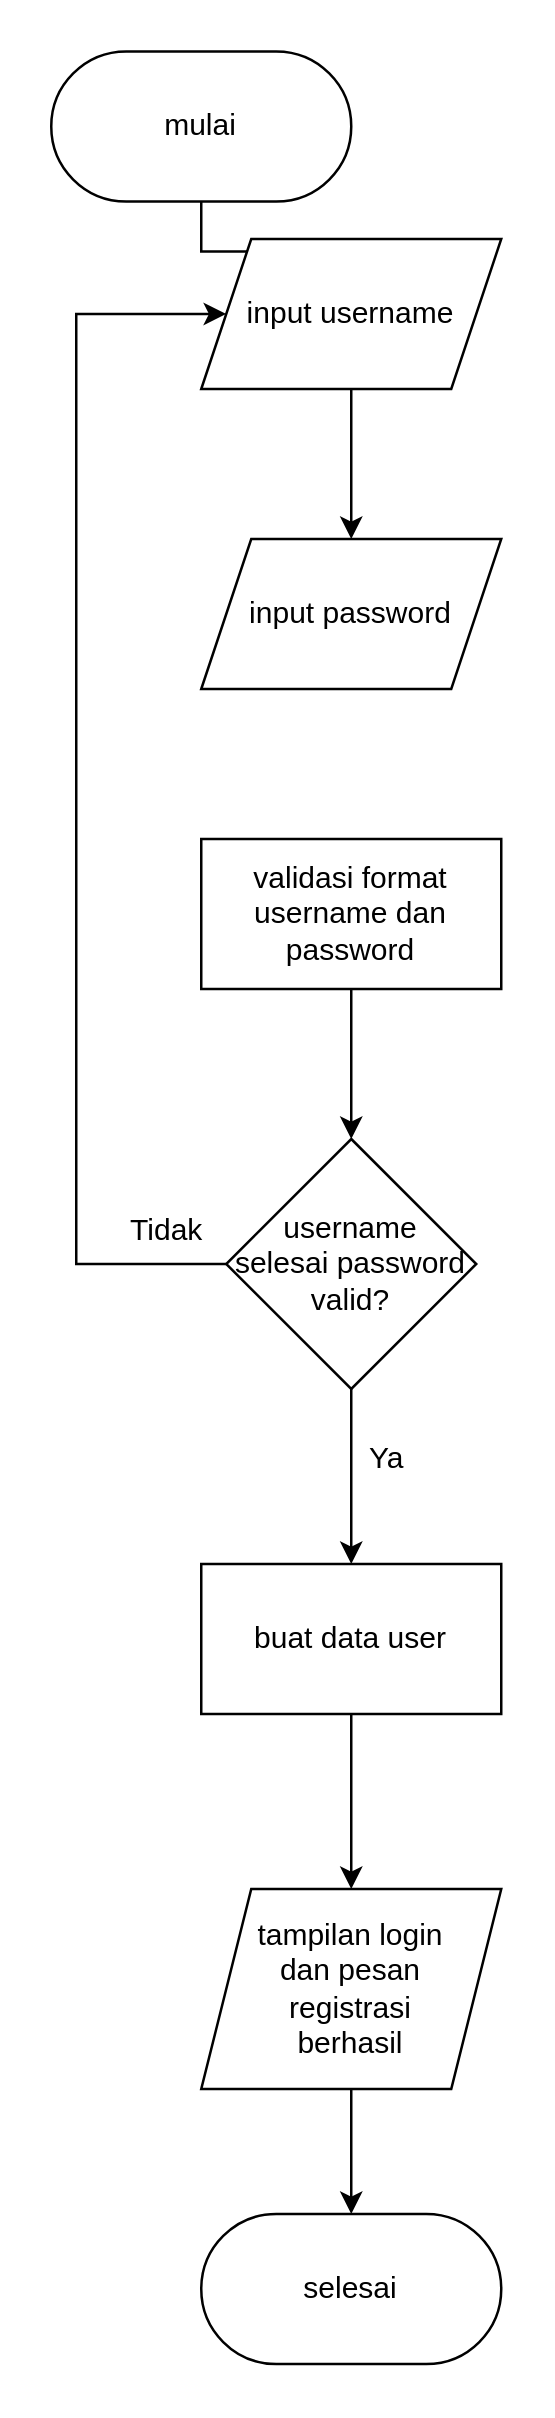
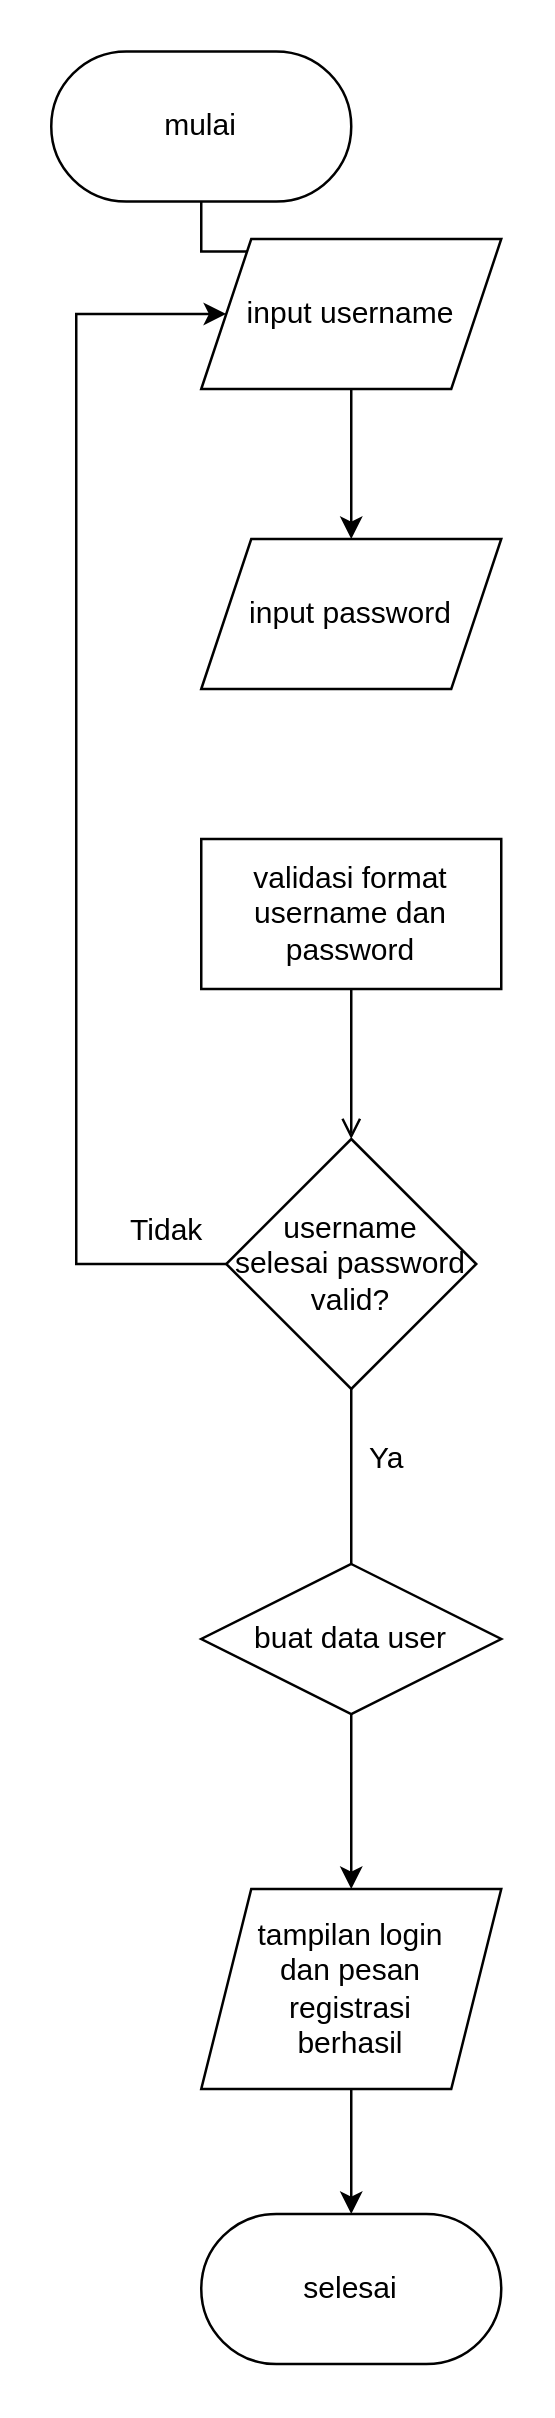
(351, 1121) -> (351, 1125)
(351, 1546) -> (351, 1554)
(351, 1639) -> (351, 1639)
